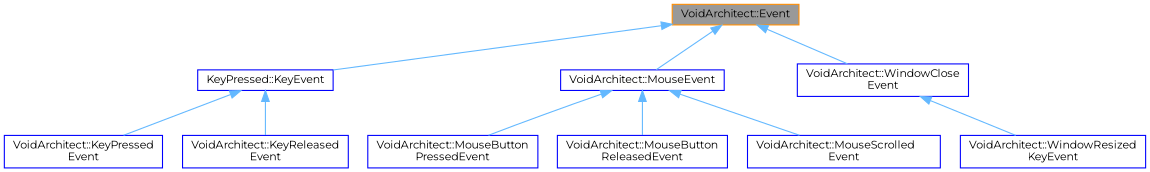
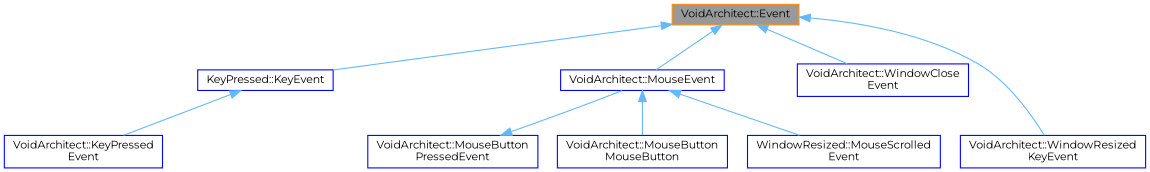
(545, 114) -> (567, 112)
(973, 118) -> (943, 47)
(265, 152) -> none
(642, 152) -> (642, 152)
(844, 152) -> (844, 152)
